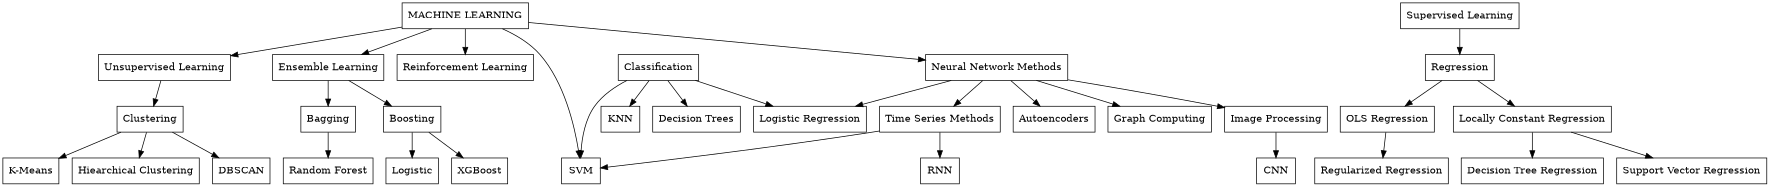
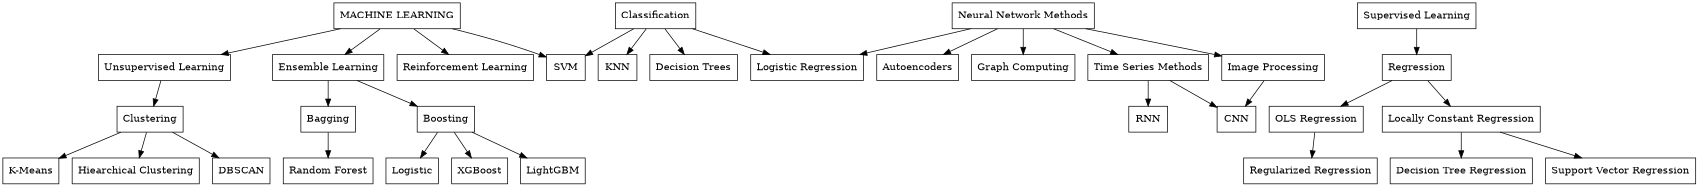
(723, 41) -> none
(744, 150) -> (1190, 92)
none -> (553, 171)
